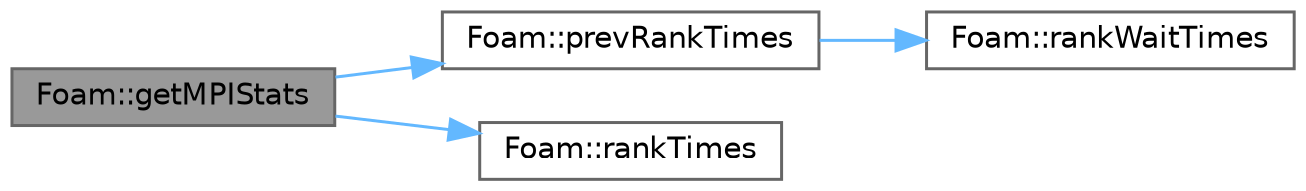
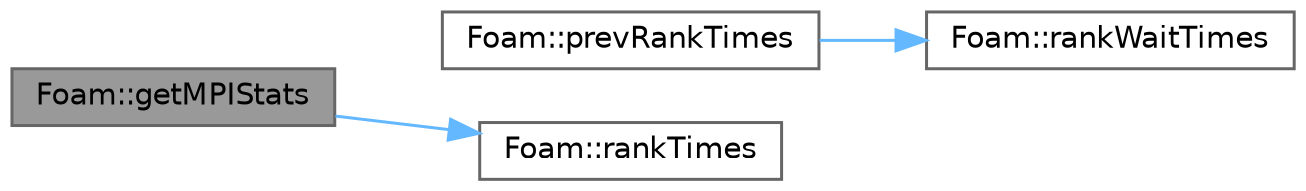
(374, 72) -> none
